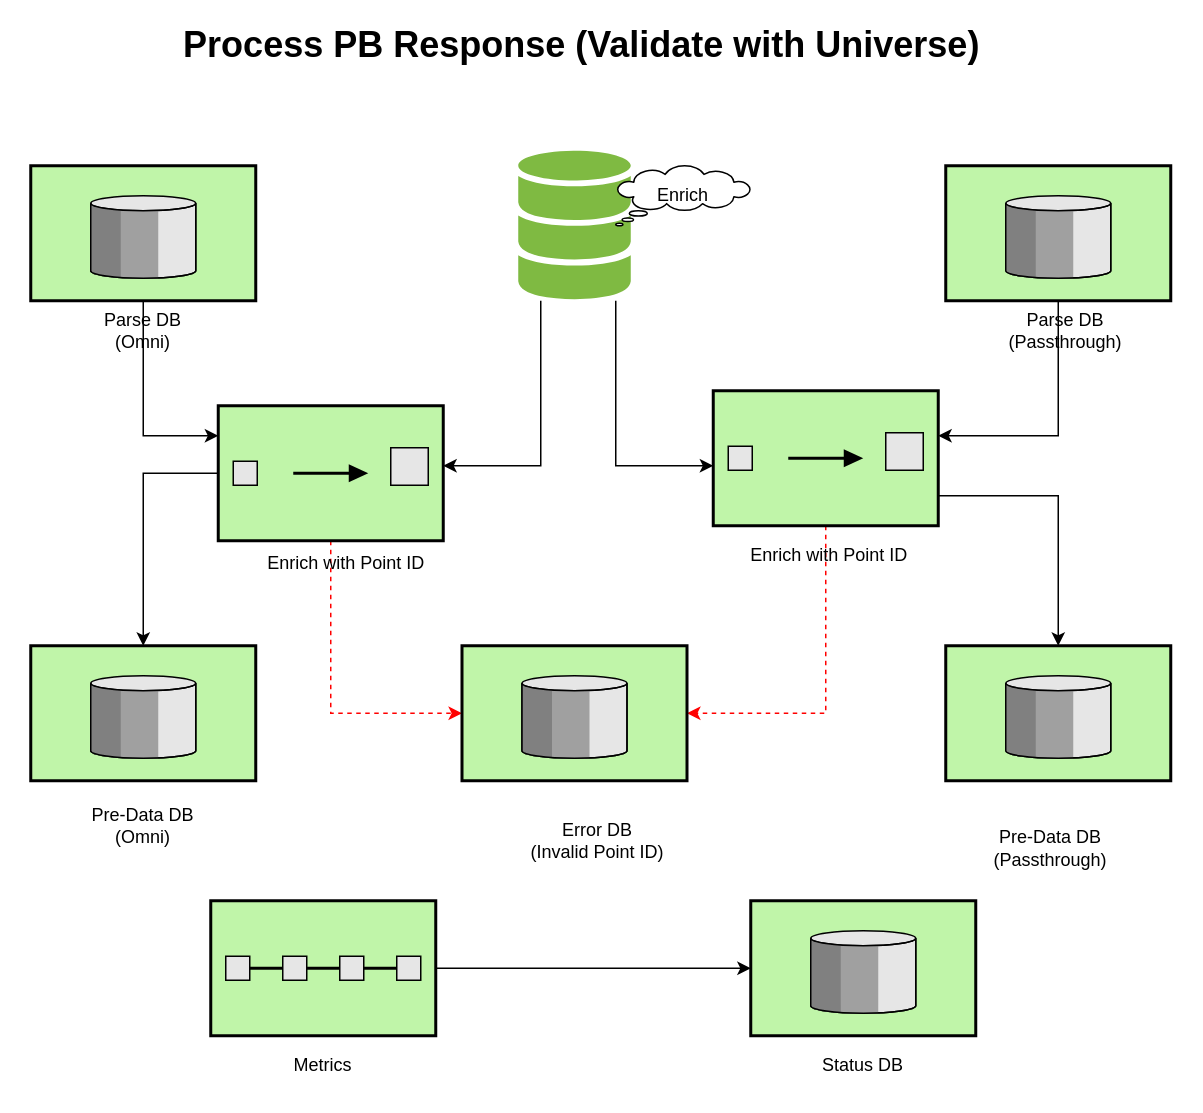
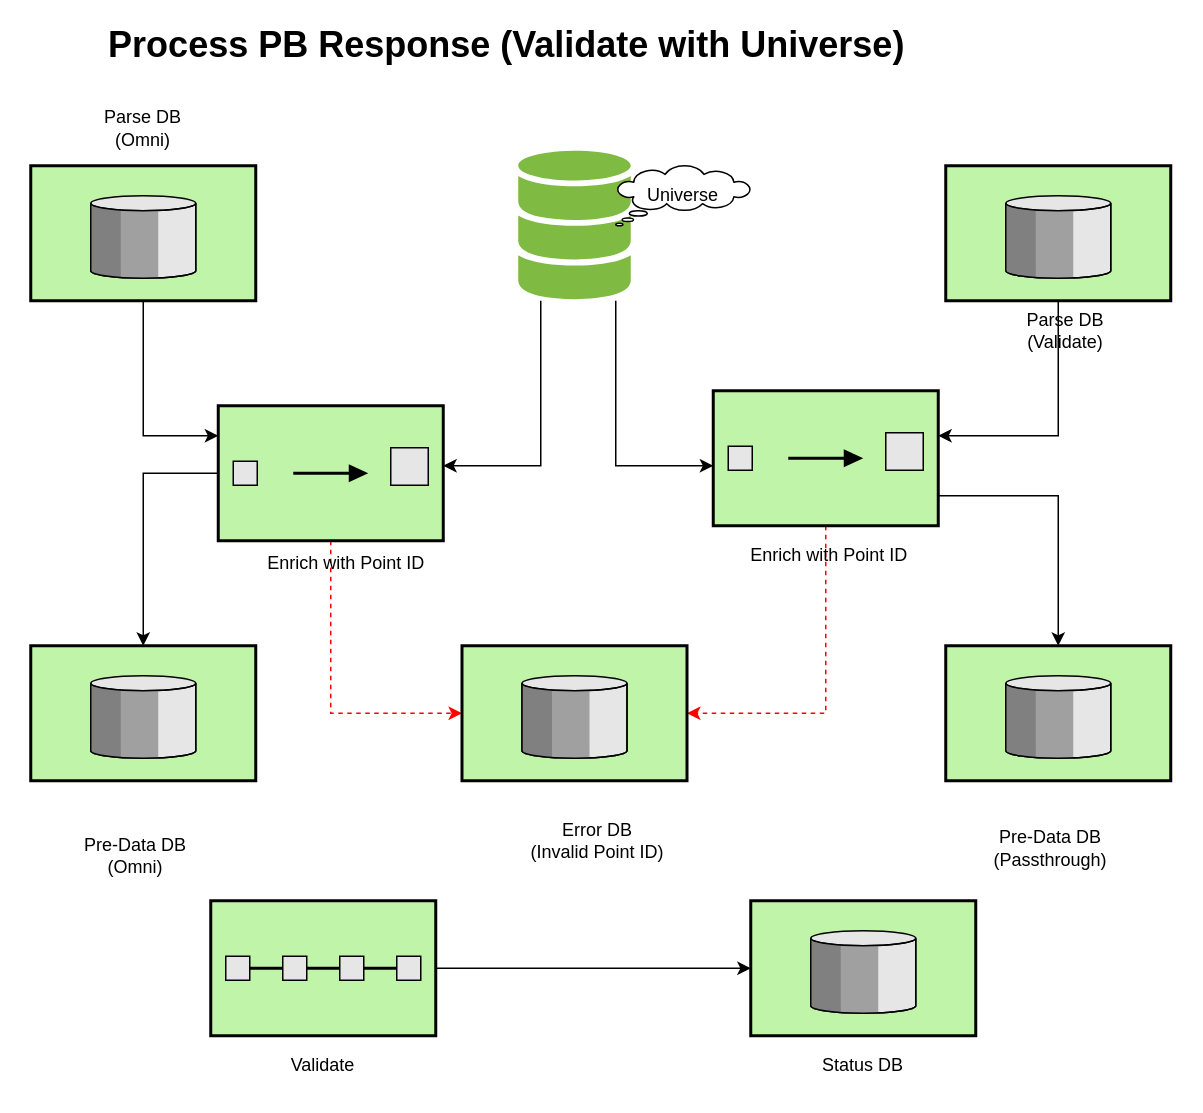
(582, 46) -> (507, 46)
(683, 196) -> (683, 196)
(143, 331) -> (143, 128)
(1066, 331) -> (1066, 331)
(143, 826) -> (136, 856)
(323, 1066) -> (323, 1066)
